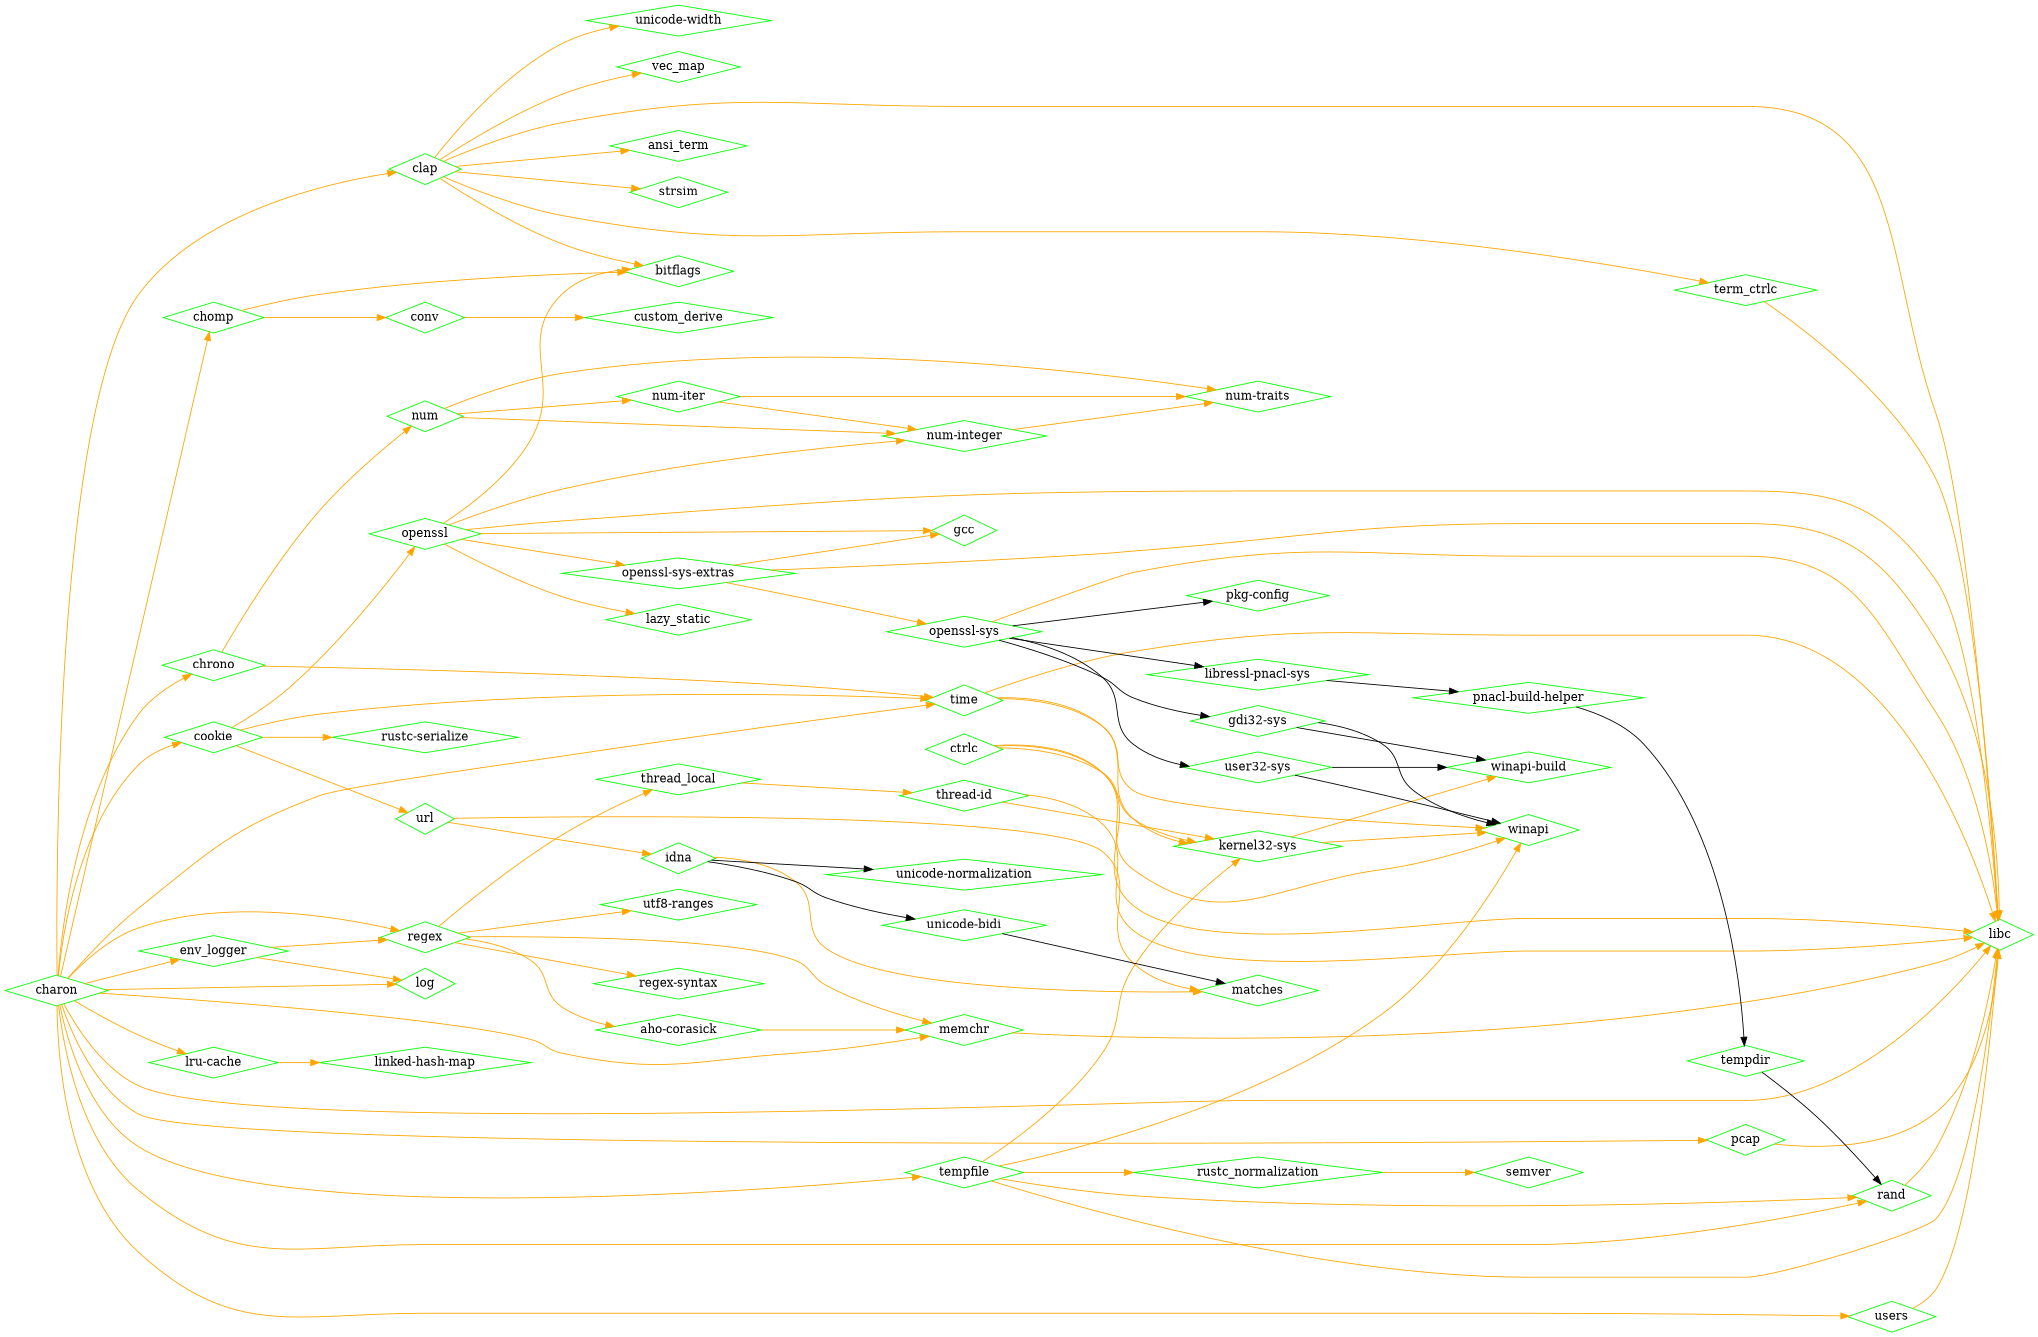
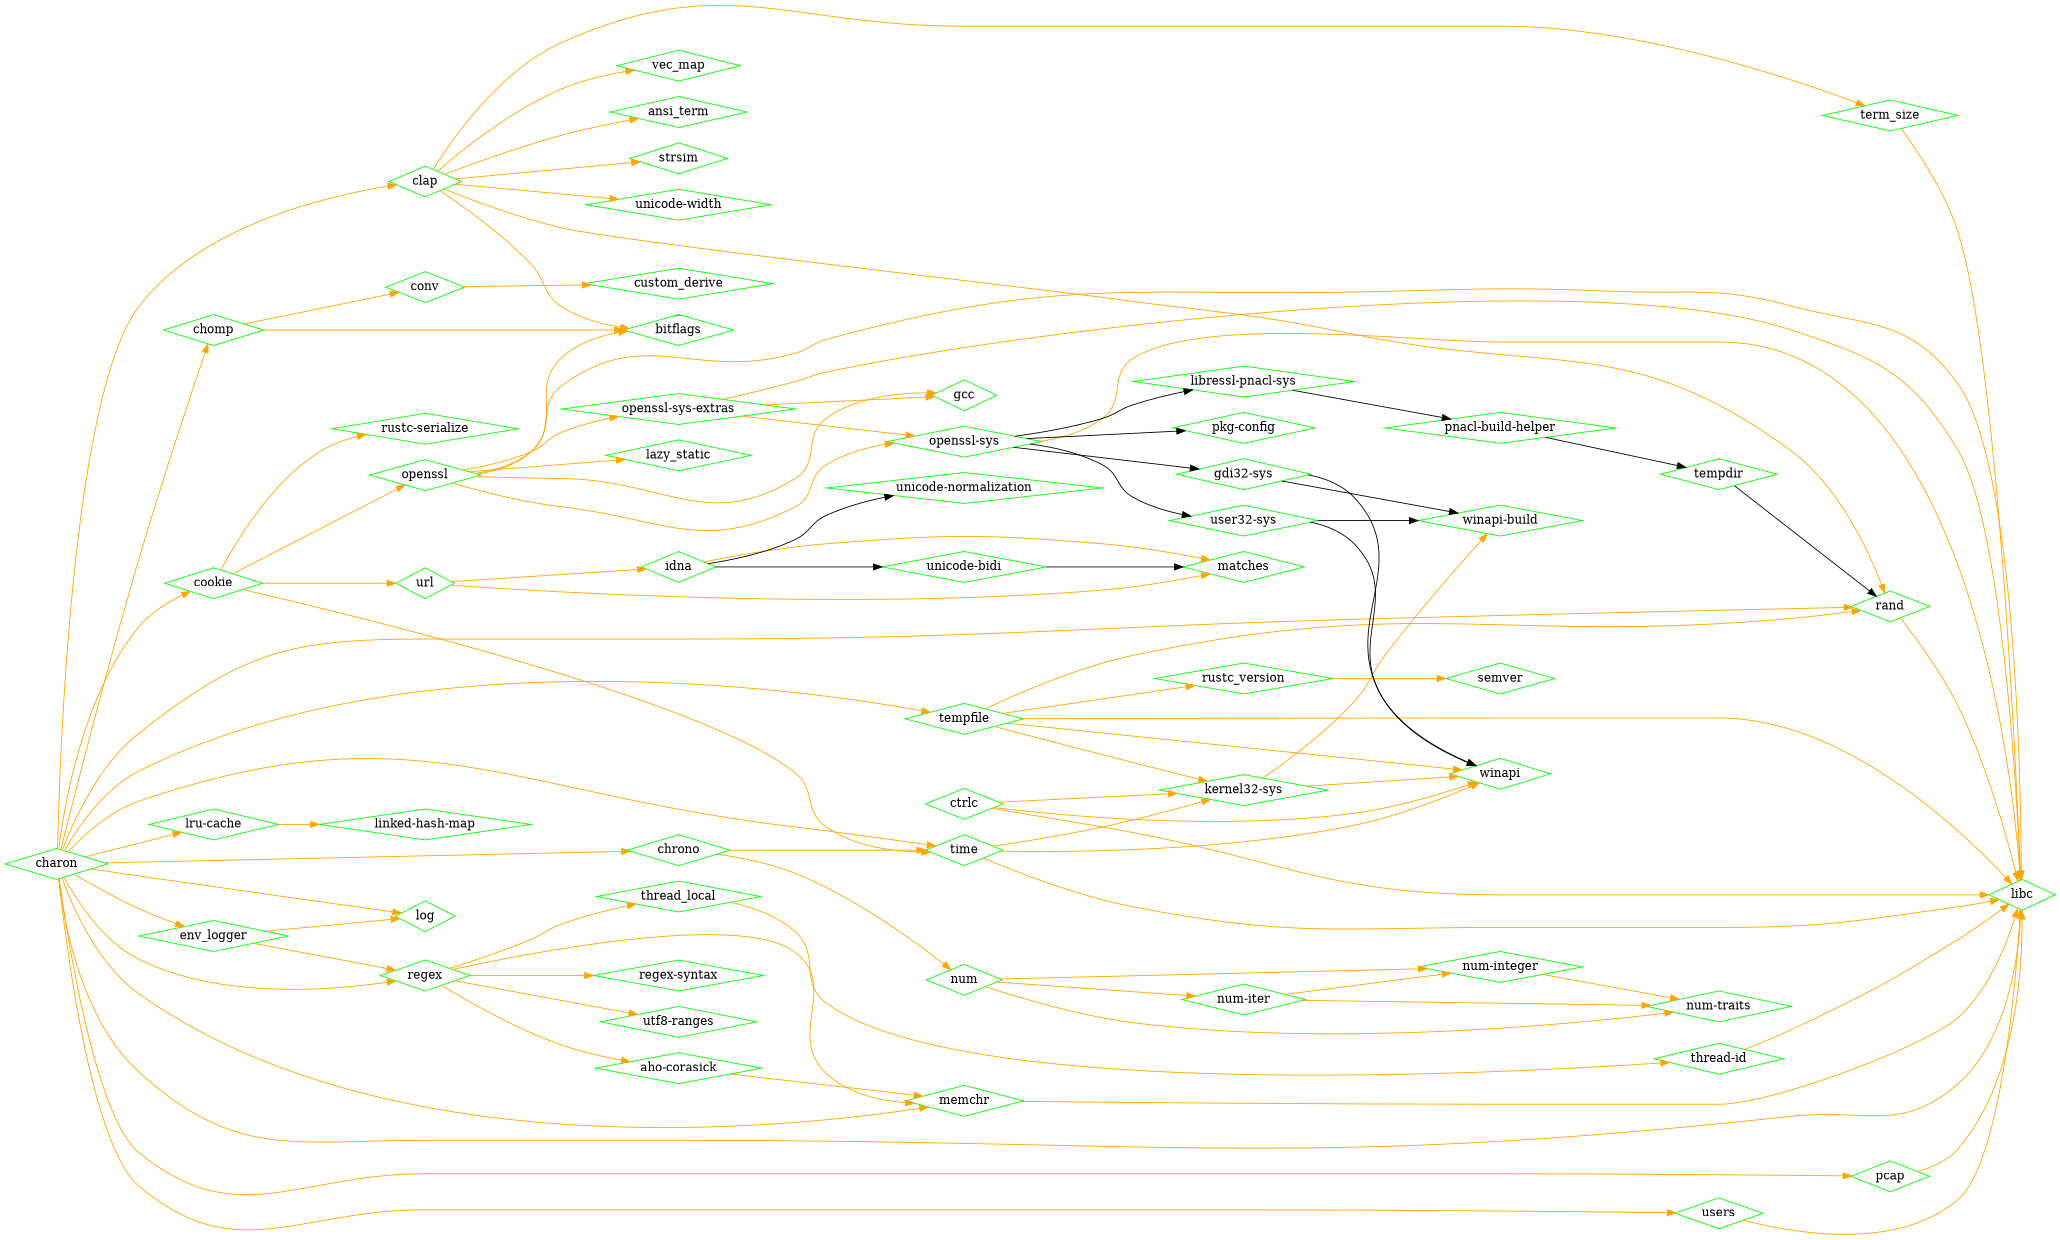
(1541, 106) -> (1206, 310)
(1746, 290) -> (1890, 116)
(670, 469) -> (682, 529)
(1109, 821) -> none
(1258, 1172) -> (1244, 679)
